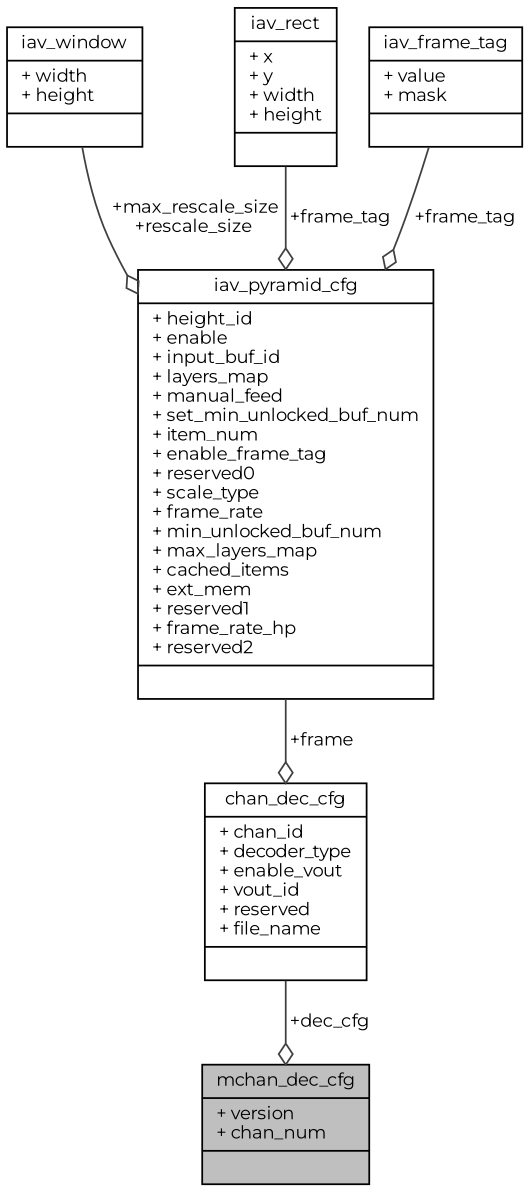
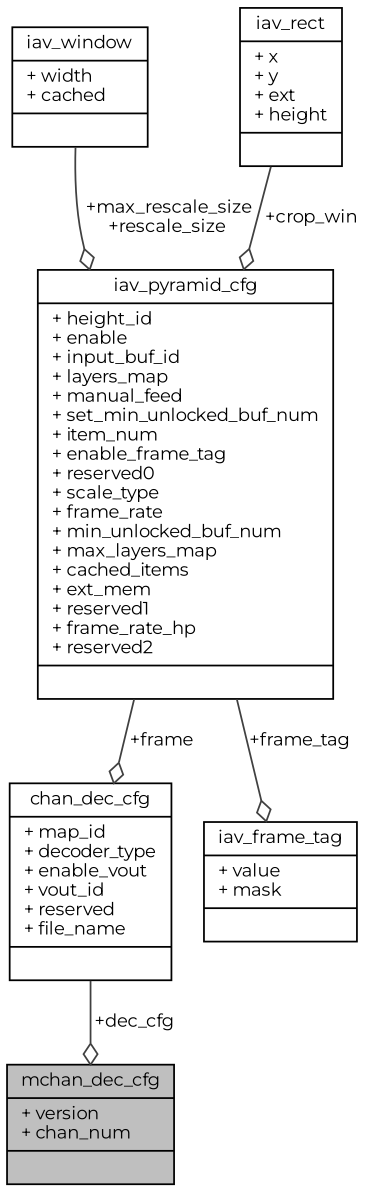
(58, 96) -> (67, 96)
(282, 96) -> (275, 96)
(412, 199) -> (249, 750)
(338, 218) -> (309, 218)
(262, 833) -> (65, 833)
